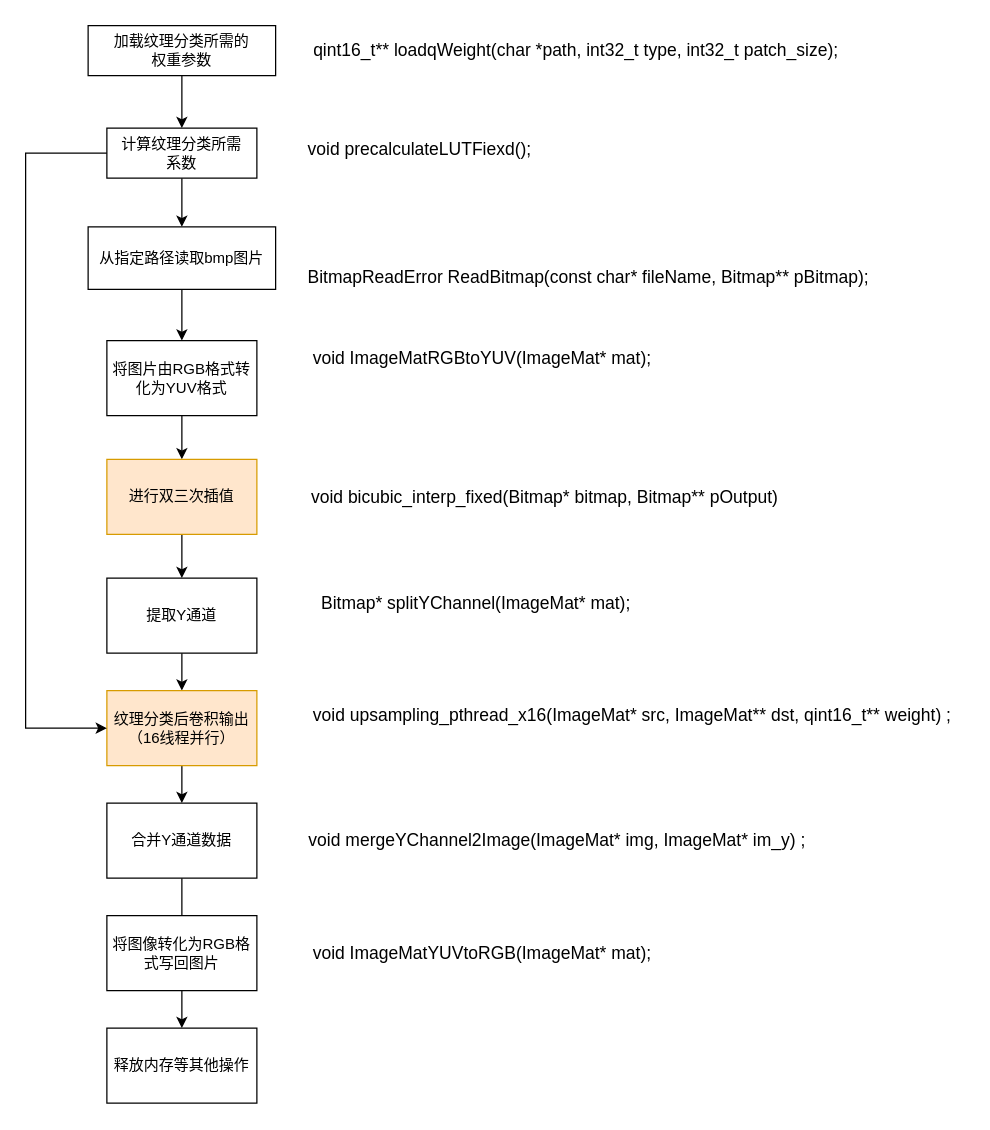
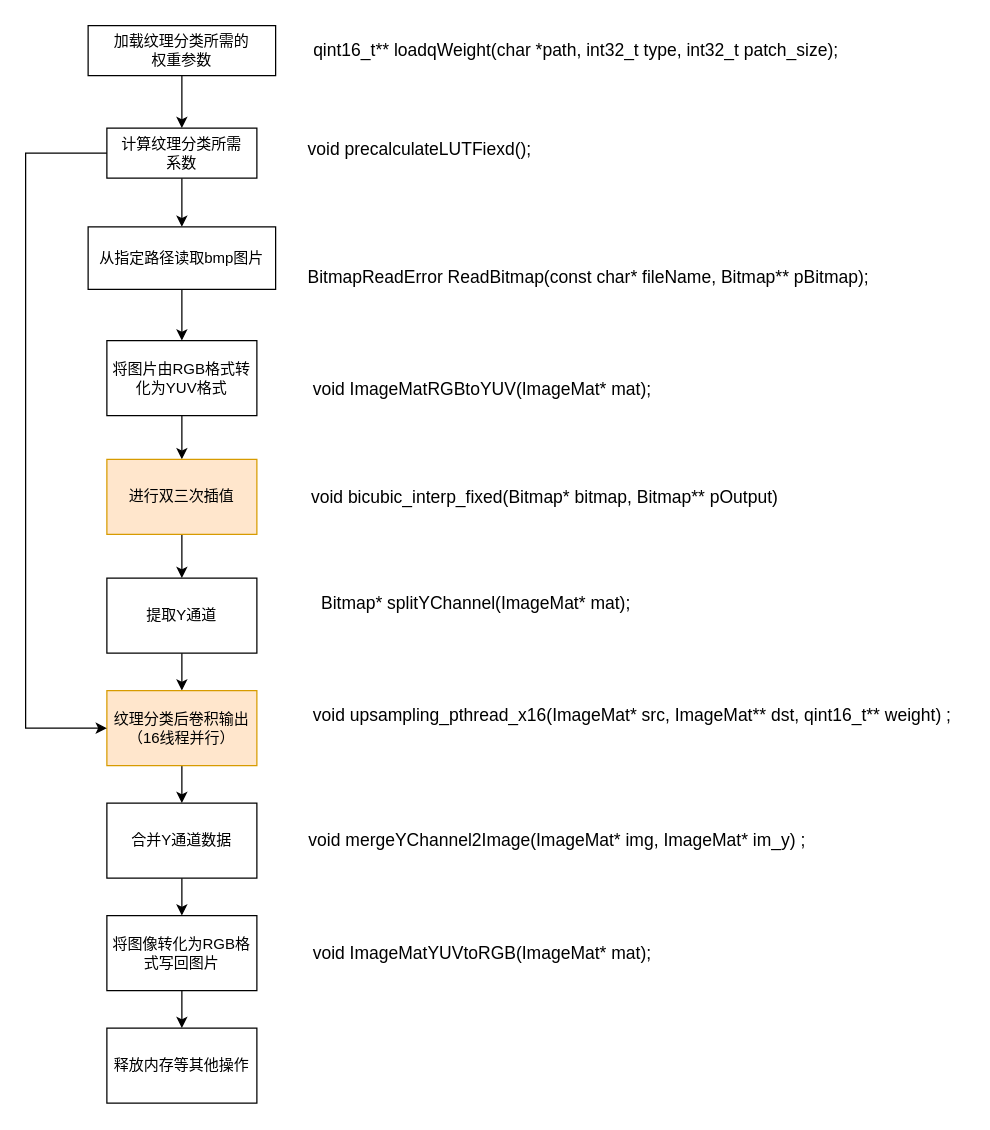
(482, 358) -> (482, 389)
(182, 909) -> (182, 906)
